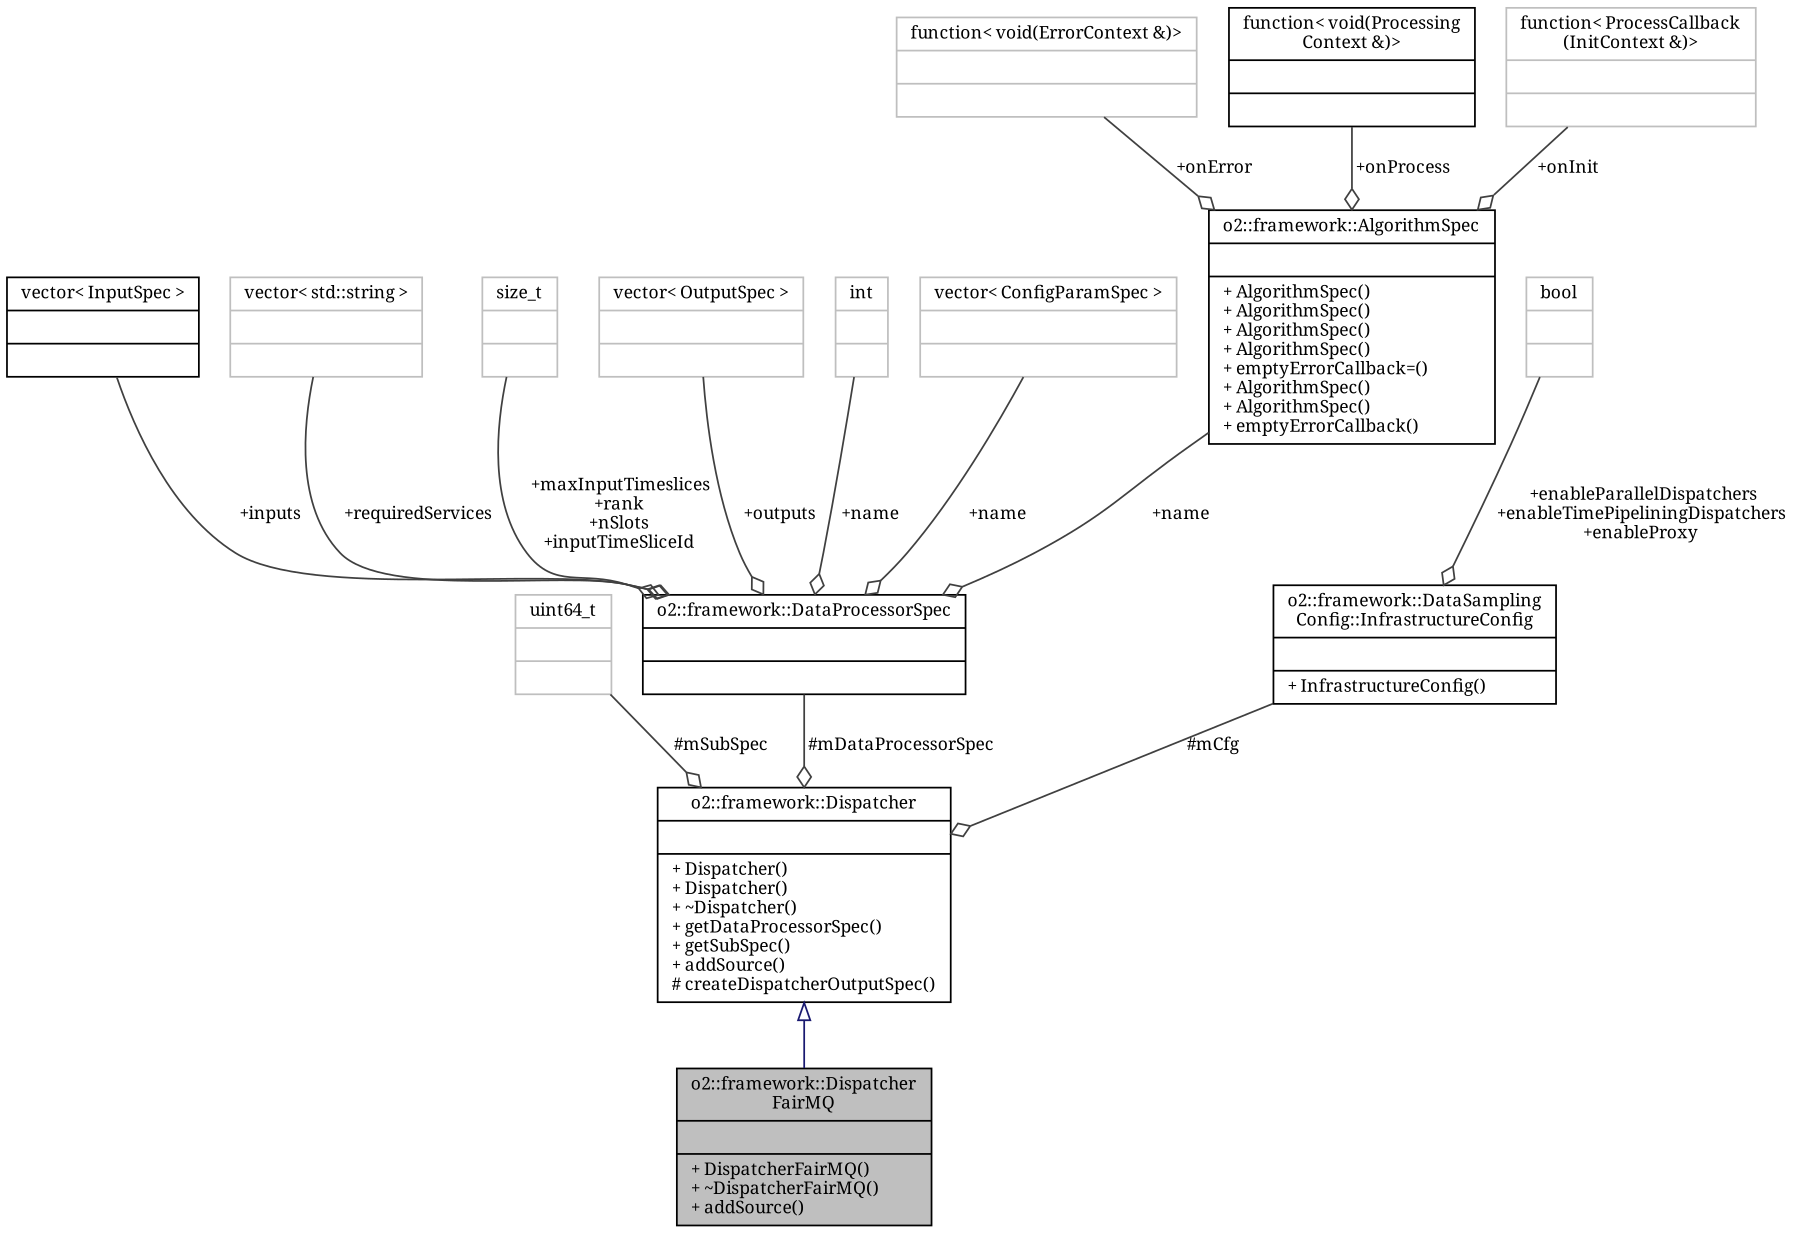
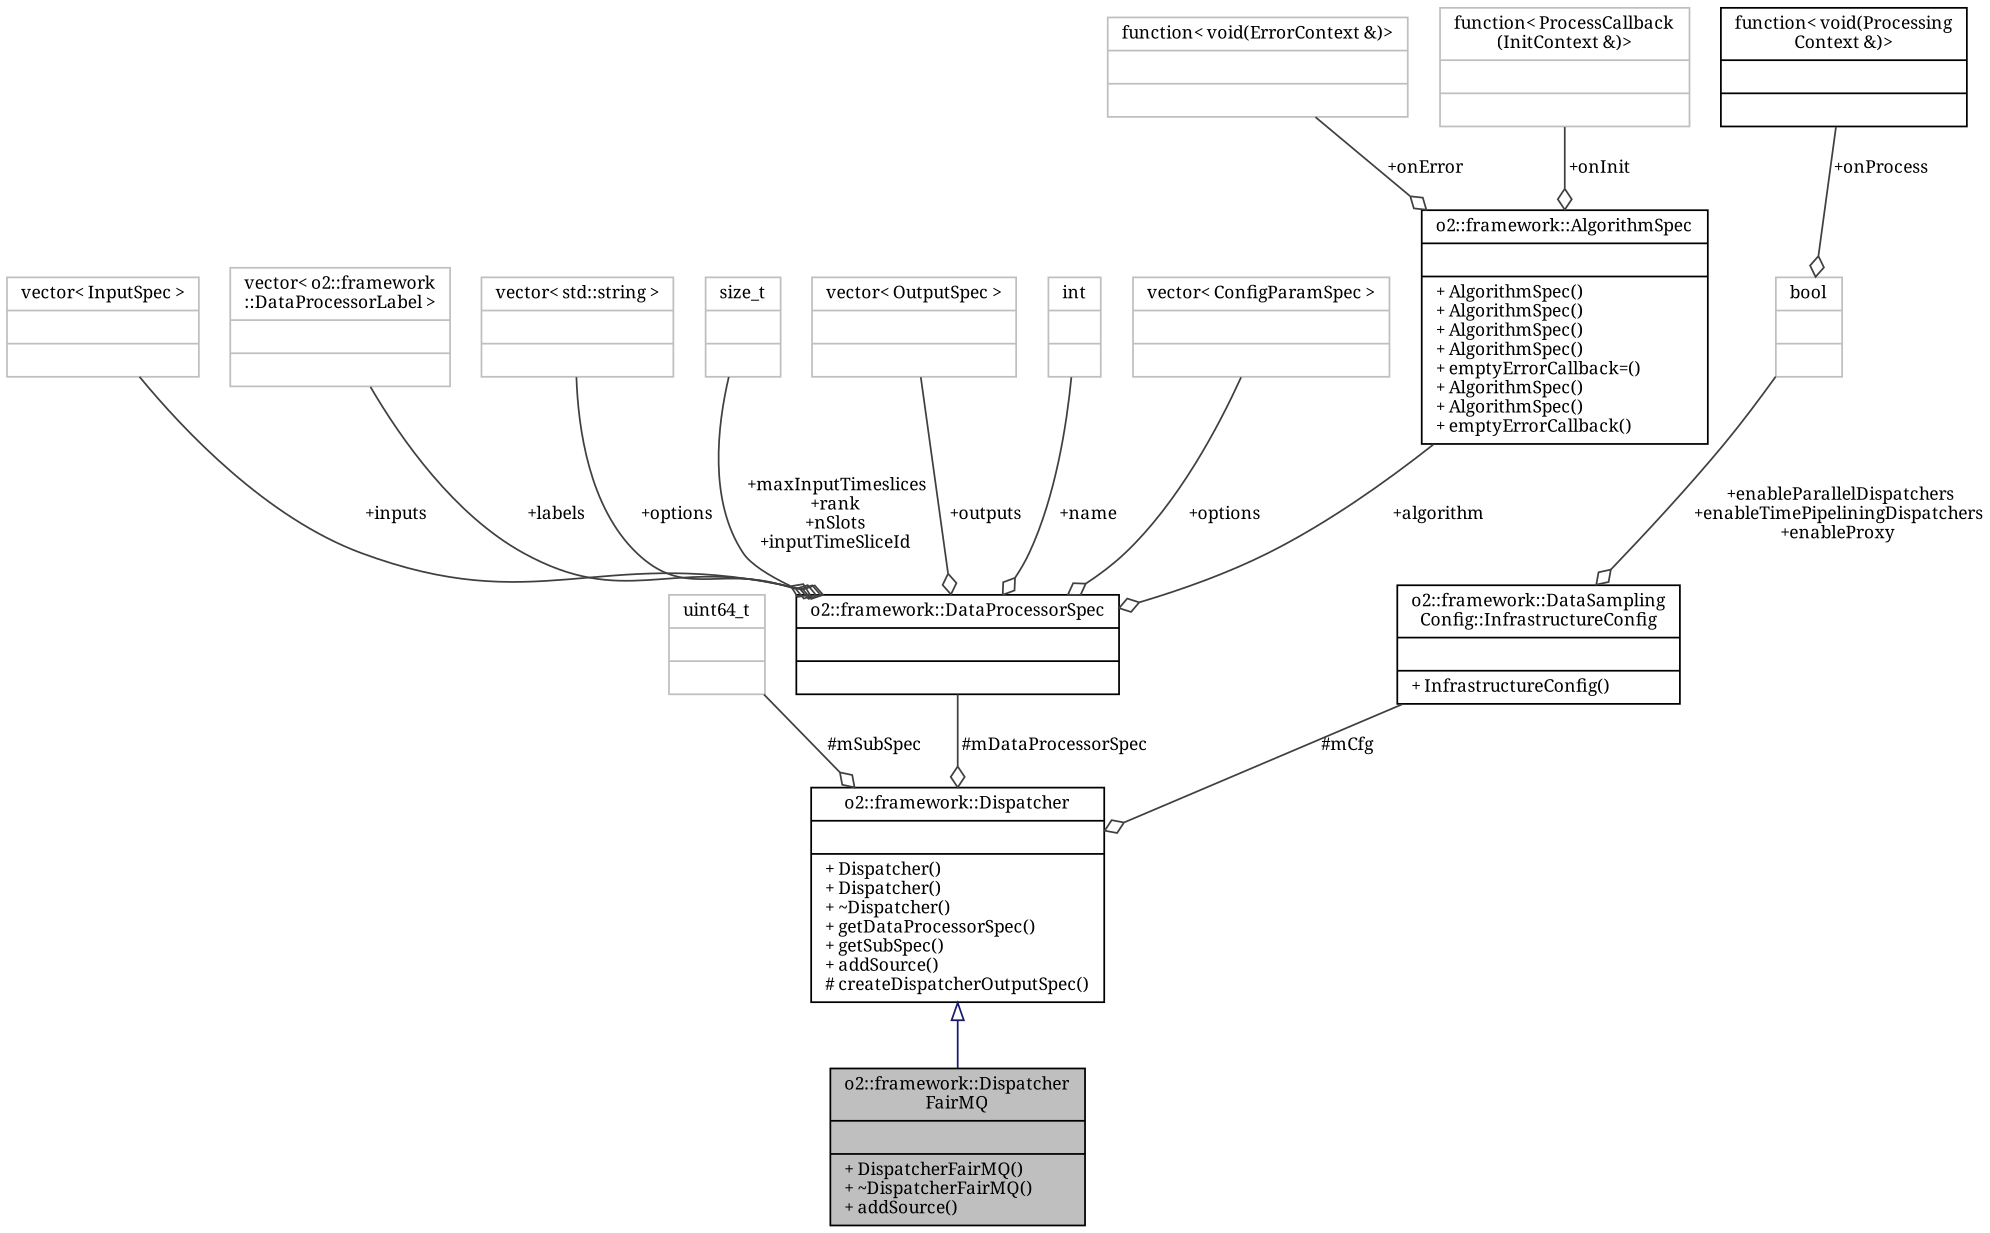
(1352, 158) -> (1827, 191)
(103, 327) -> (103, 327)
none -> (340, 327)
(417, 515) -> (675, 515)
(996, 515) -> (1223, 515)
(1179, 515) -> (1437, 515)
